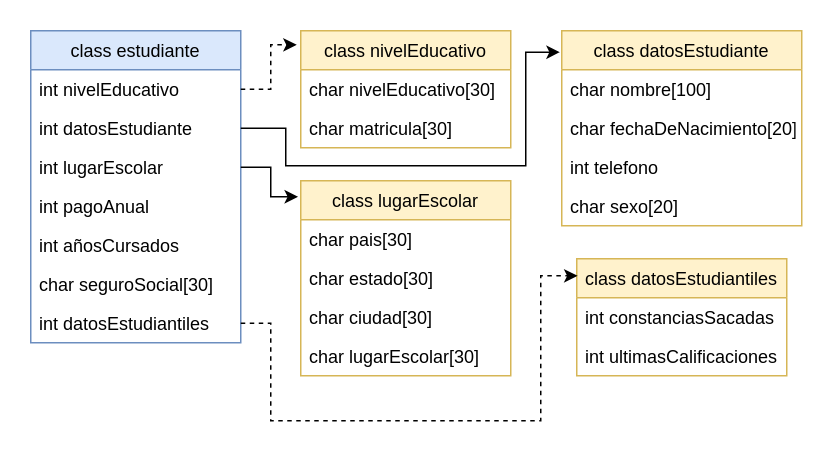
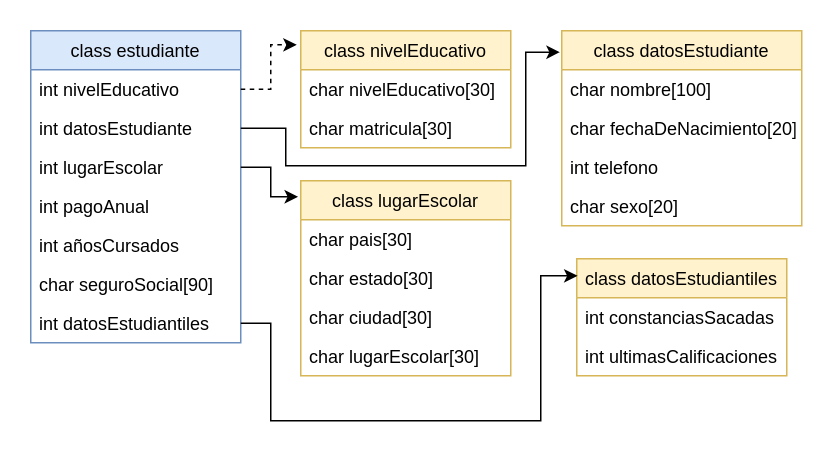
(138, 285) -> (138, 285)
(428, 421) -> (428, 421)
